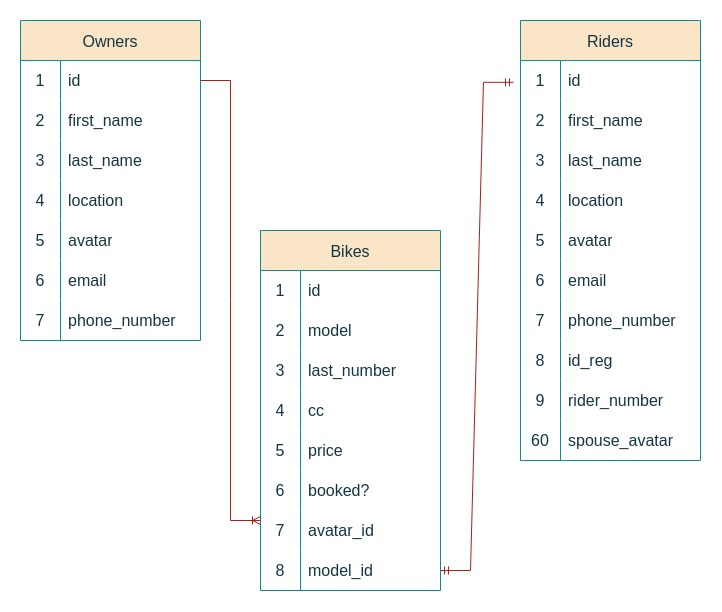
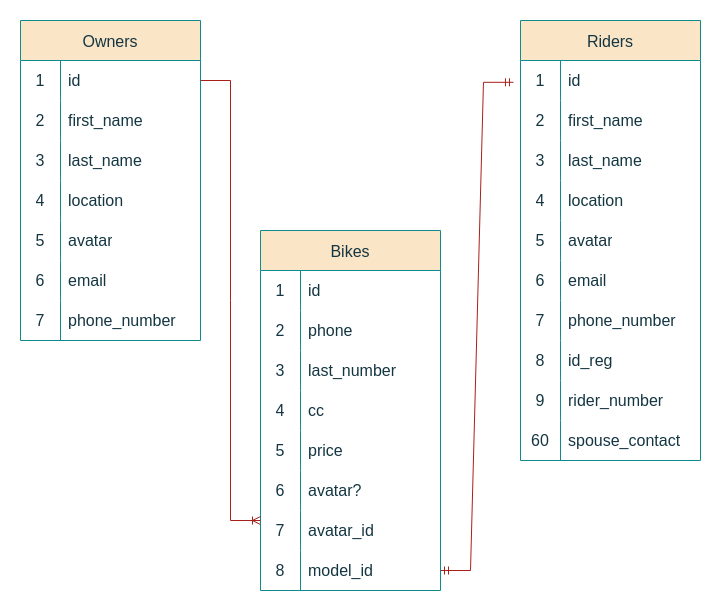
(329, 331) -> (331, 331)
(627, 441) -> (631, 441)
(340, 491) -> (340, 491)
